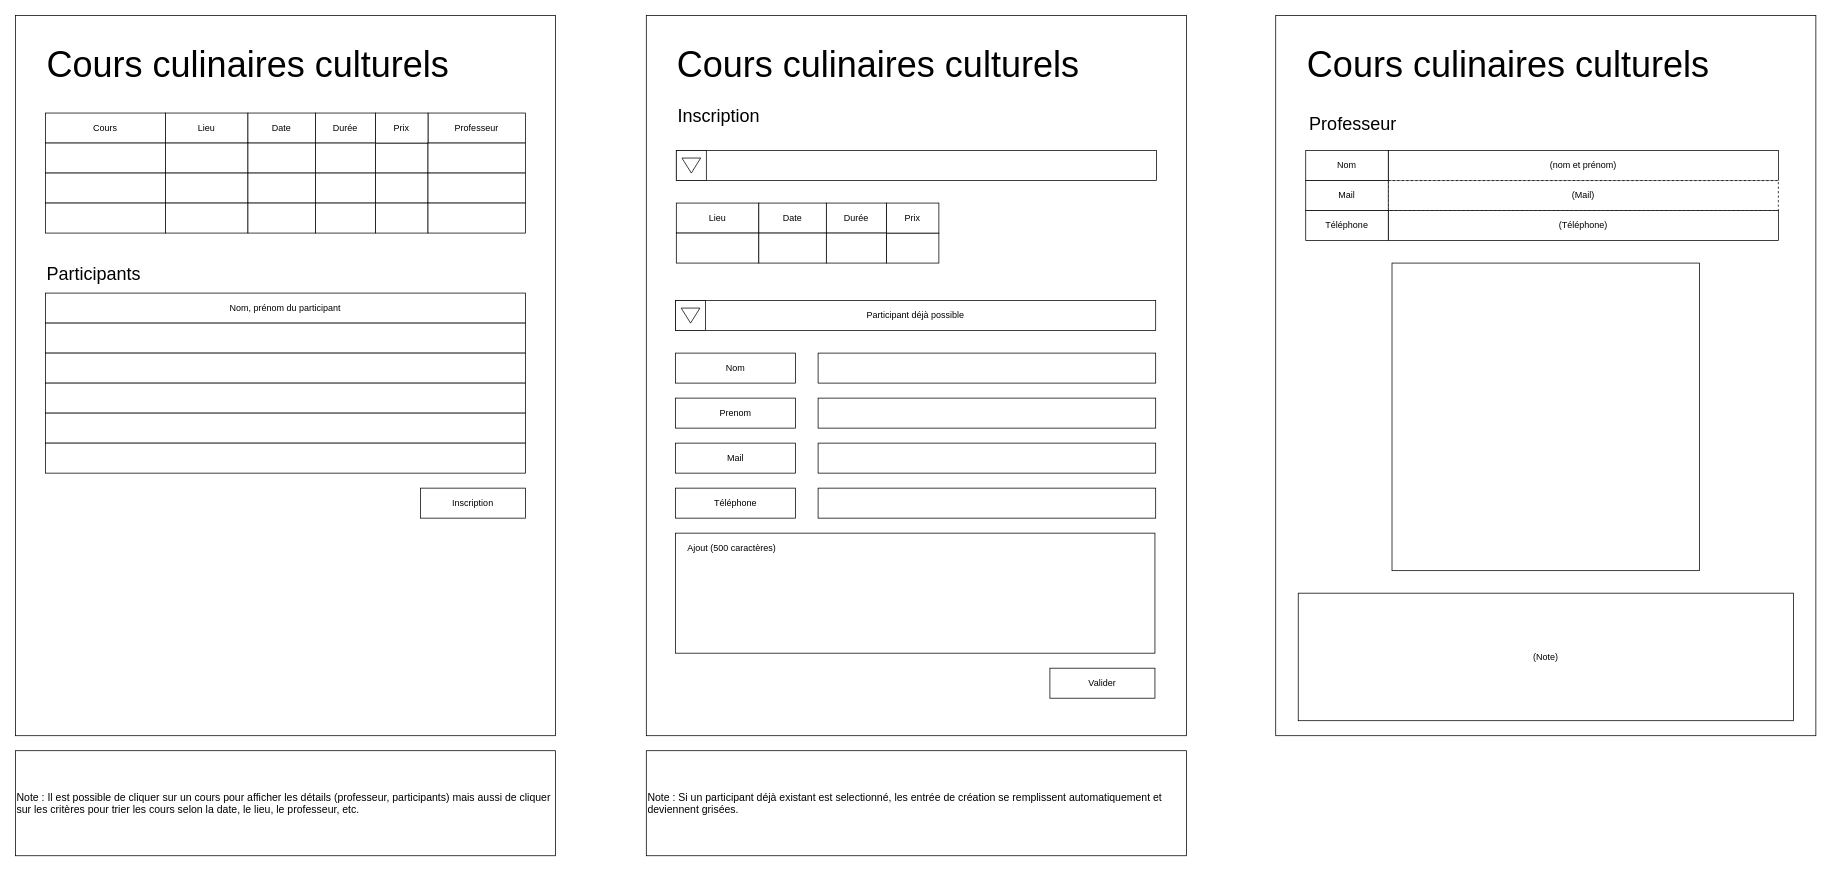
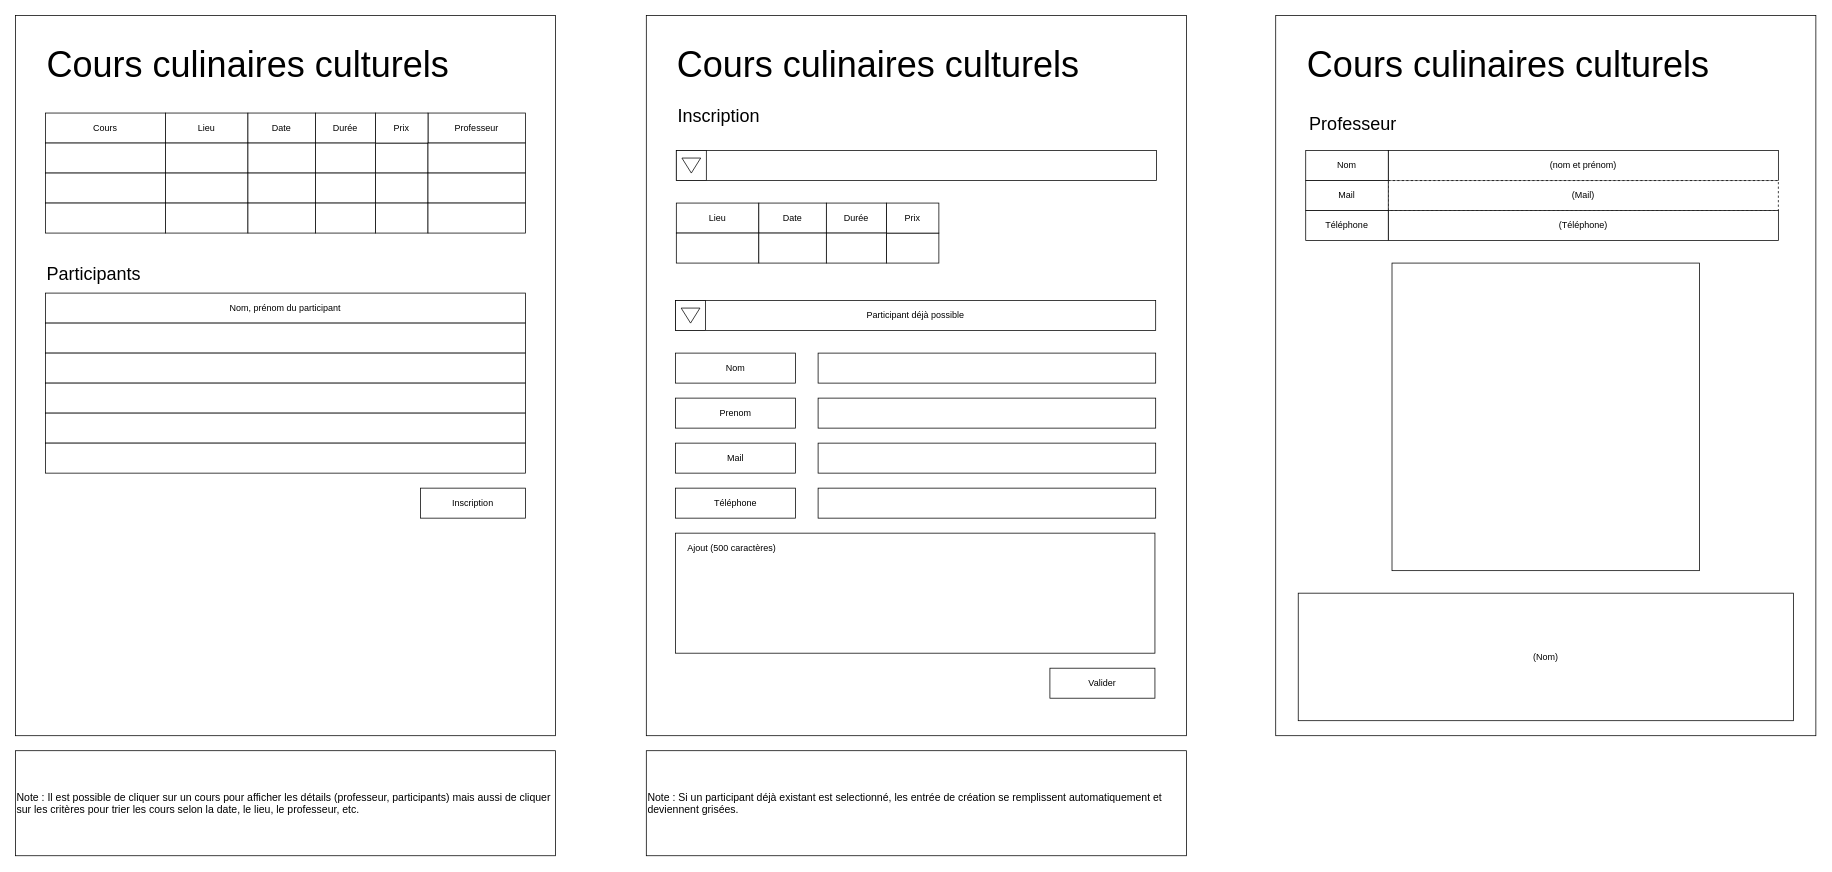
(1545, 657) -> (1545, 657)
